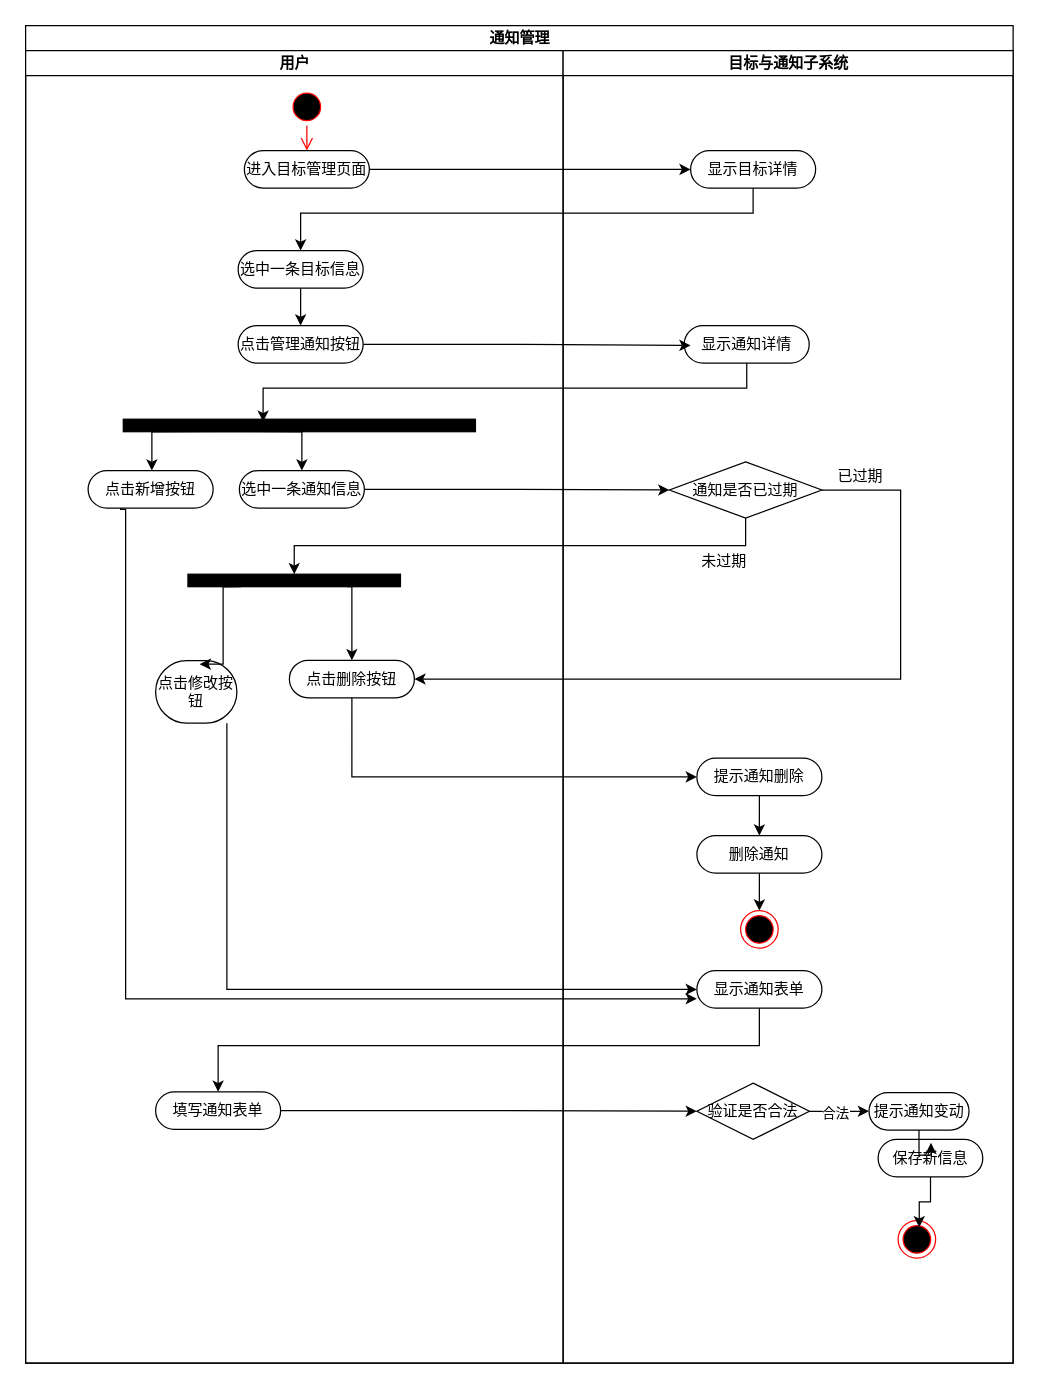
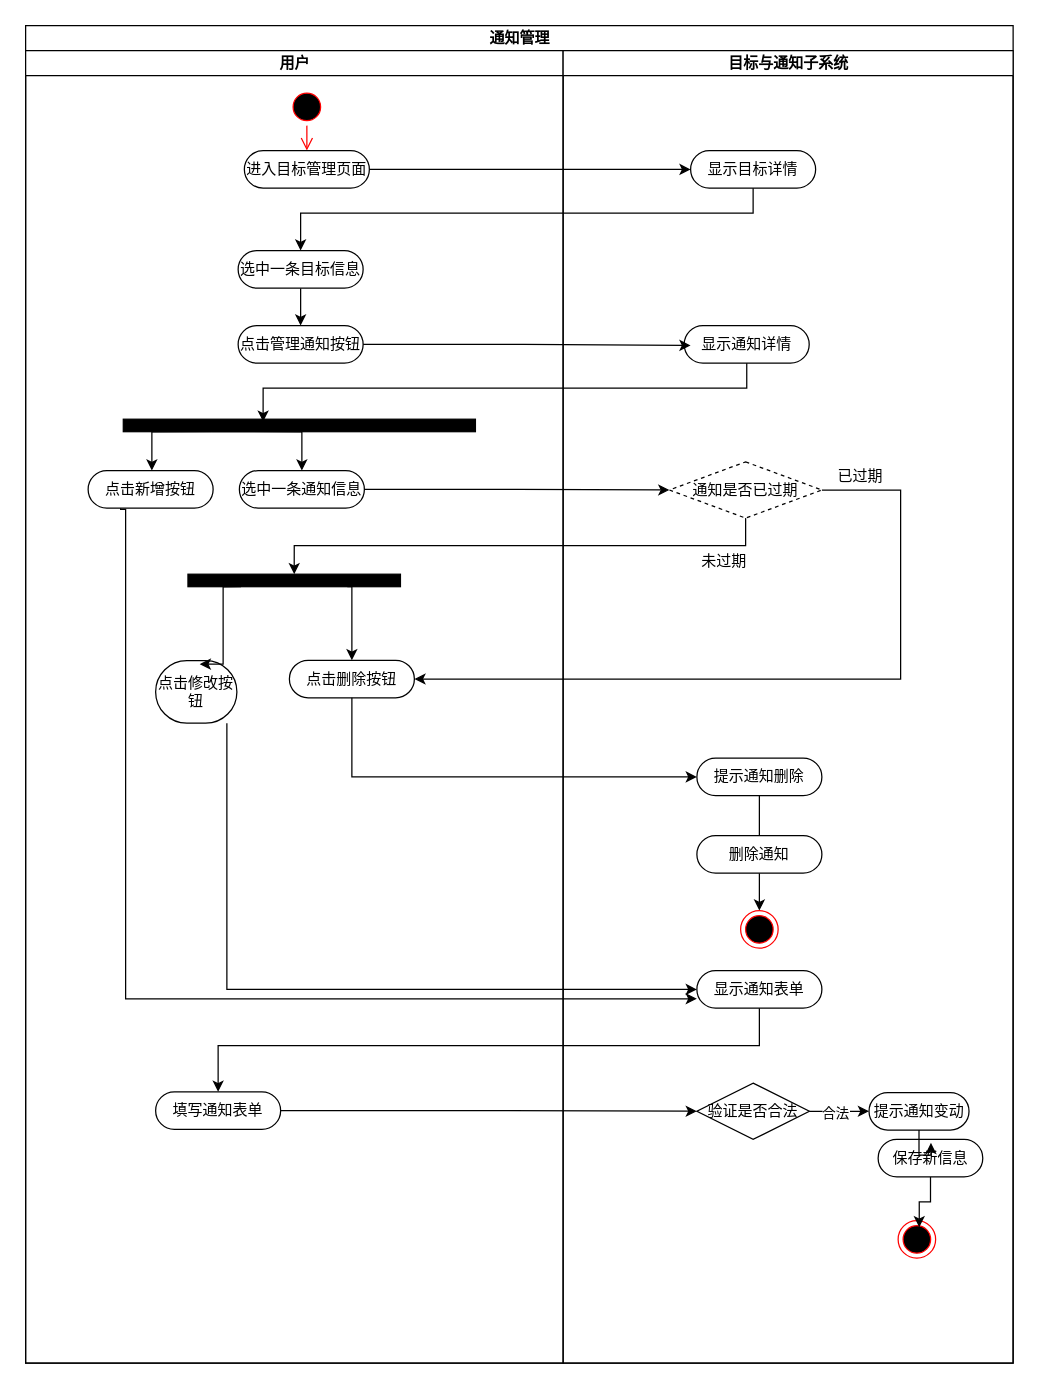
(746, 490) -> (746, 490)
(759, 826) -> (759, 829)
